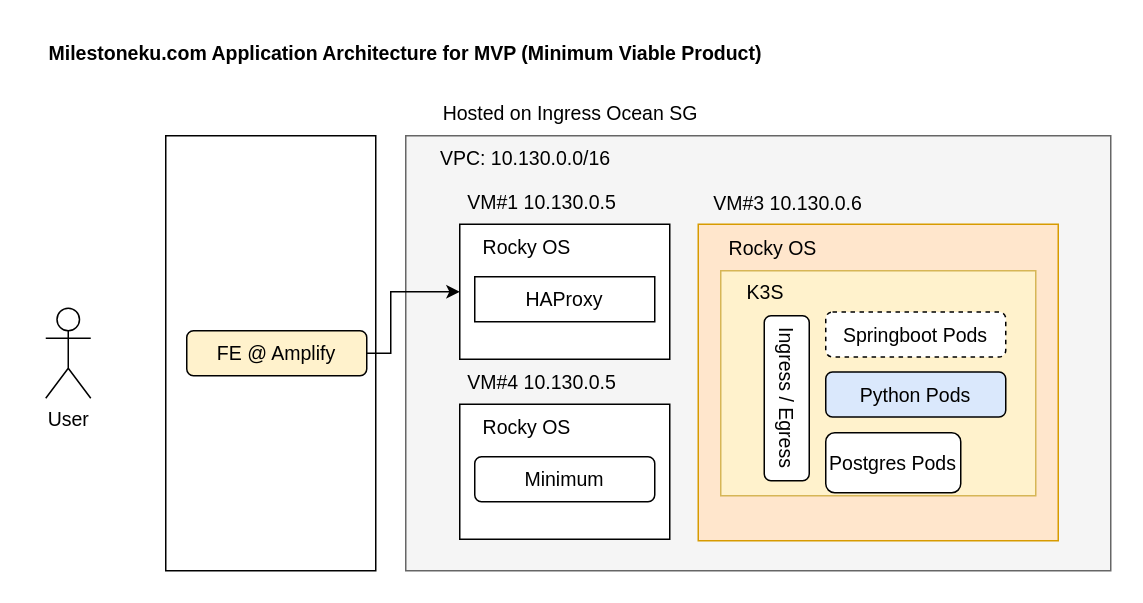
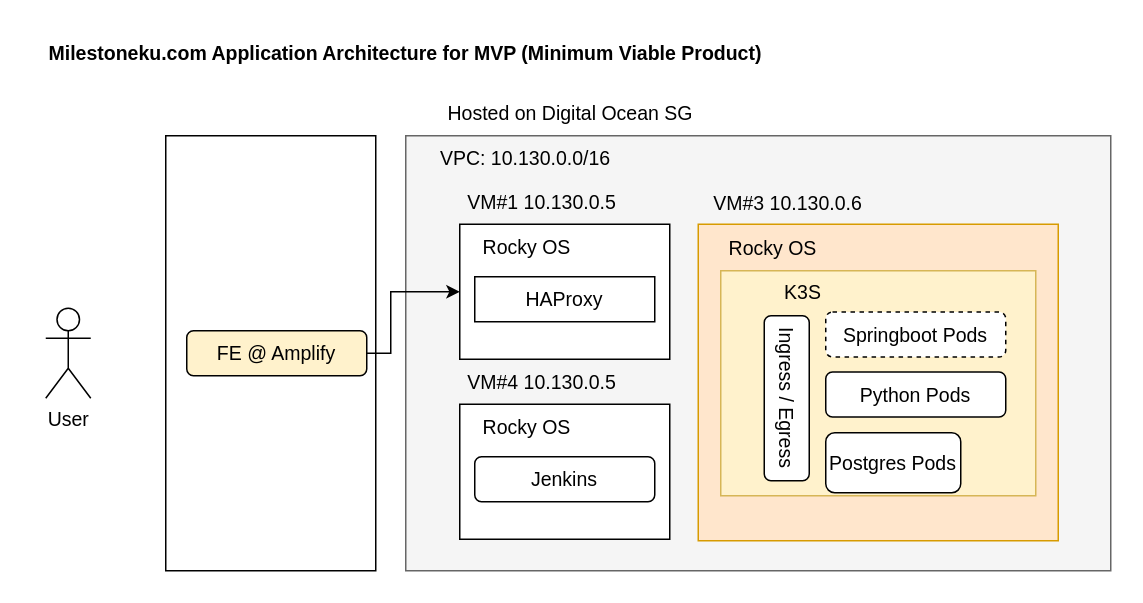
(571, 113) -> (571, 113)
(766, 291) -> (803, 291)
(916, 395) -> (916, 395)
(565, 479) -> (565, 479)
